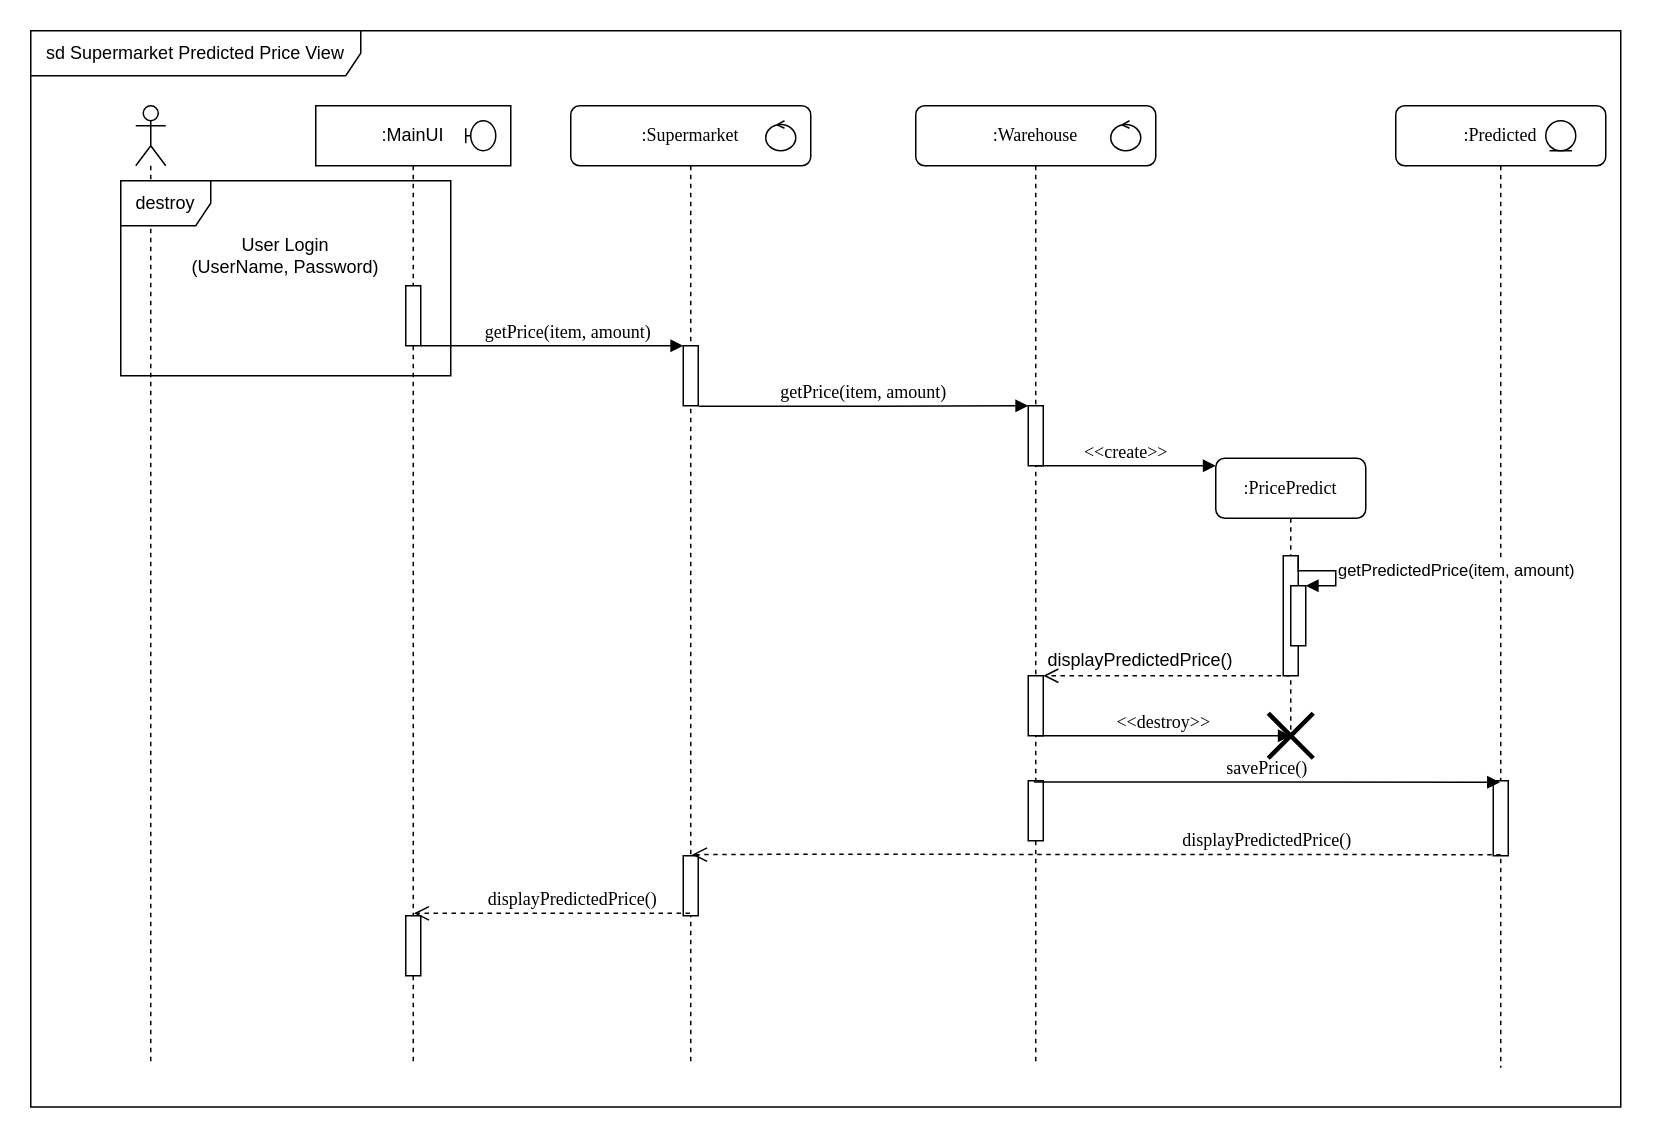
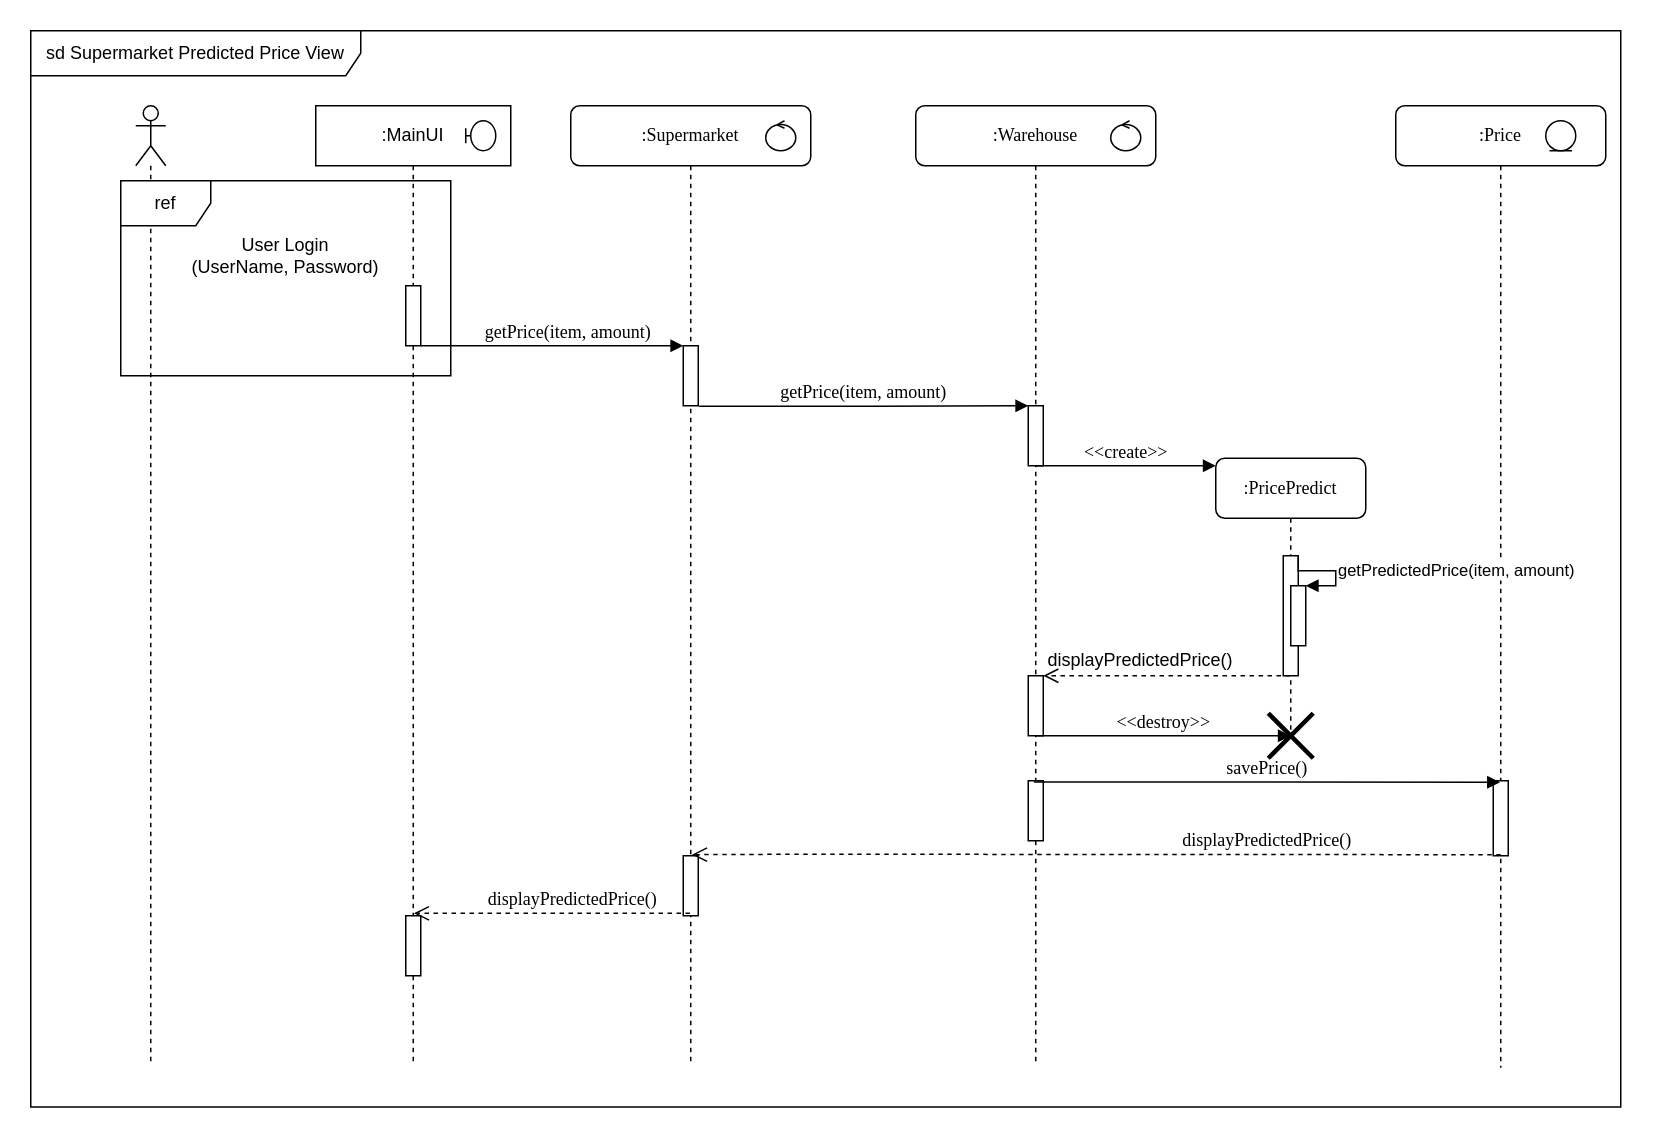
(1501, 136) -> (1501, 136)
(166, 203) -> (166, 203)
